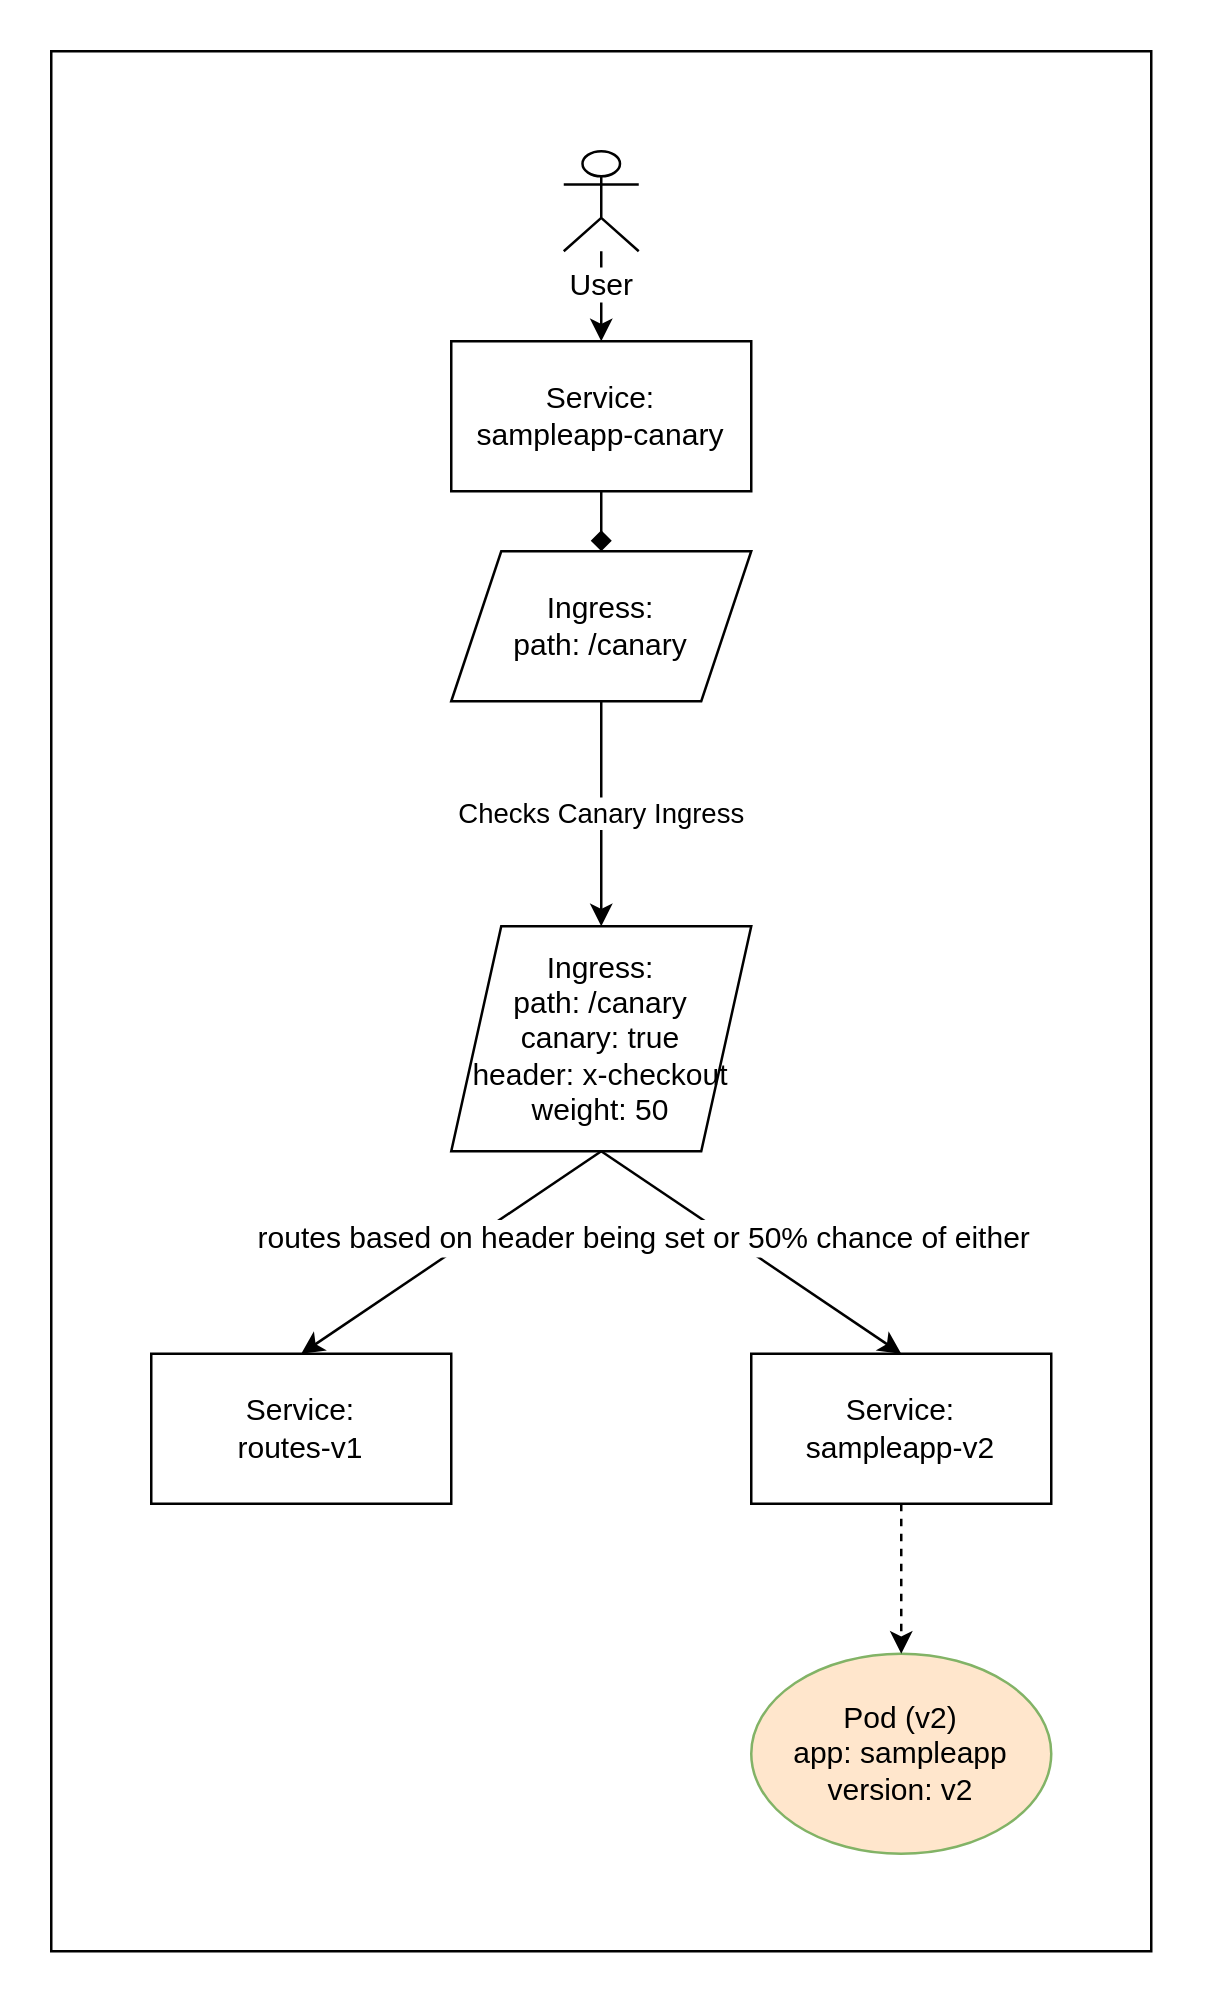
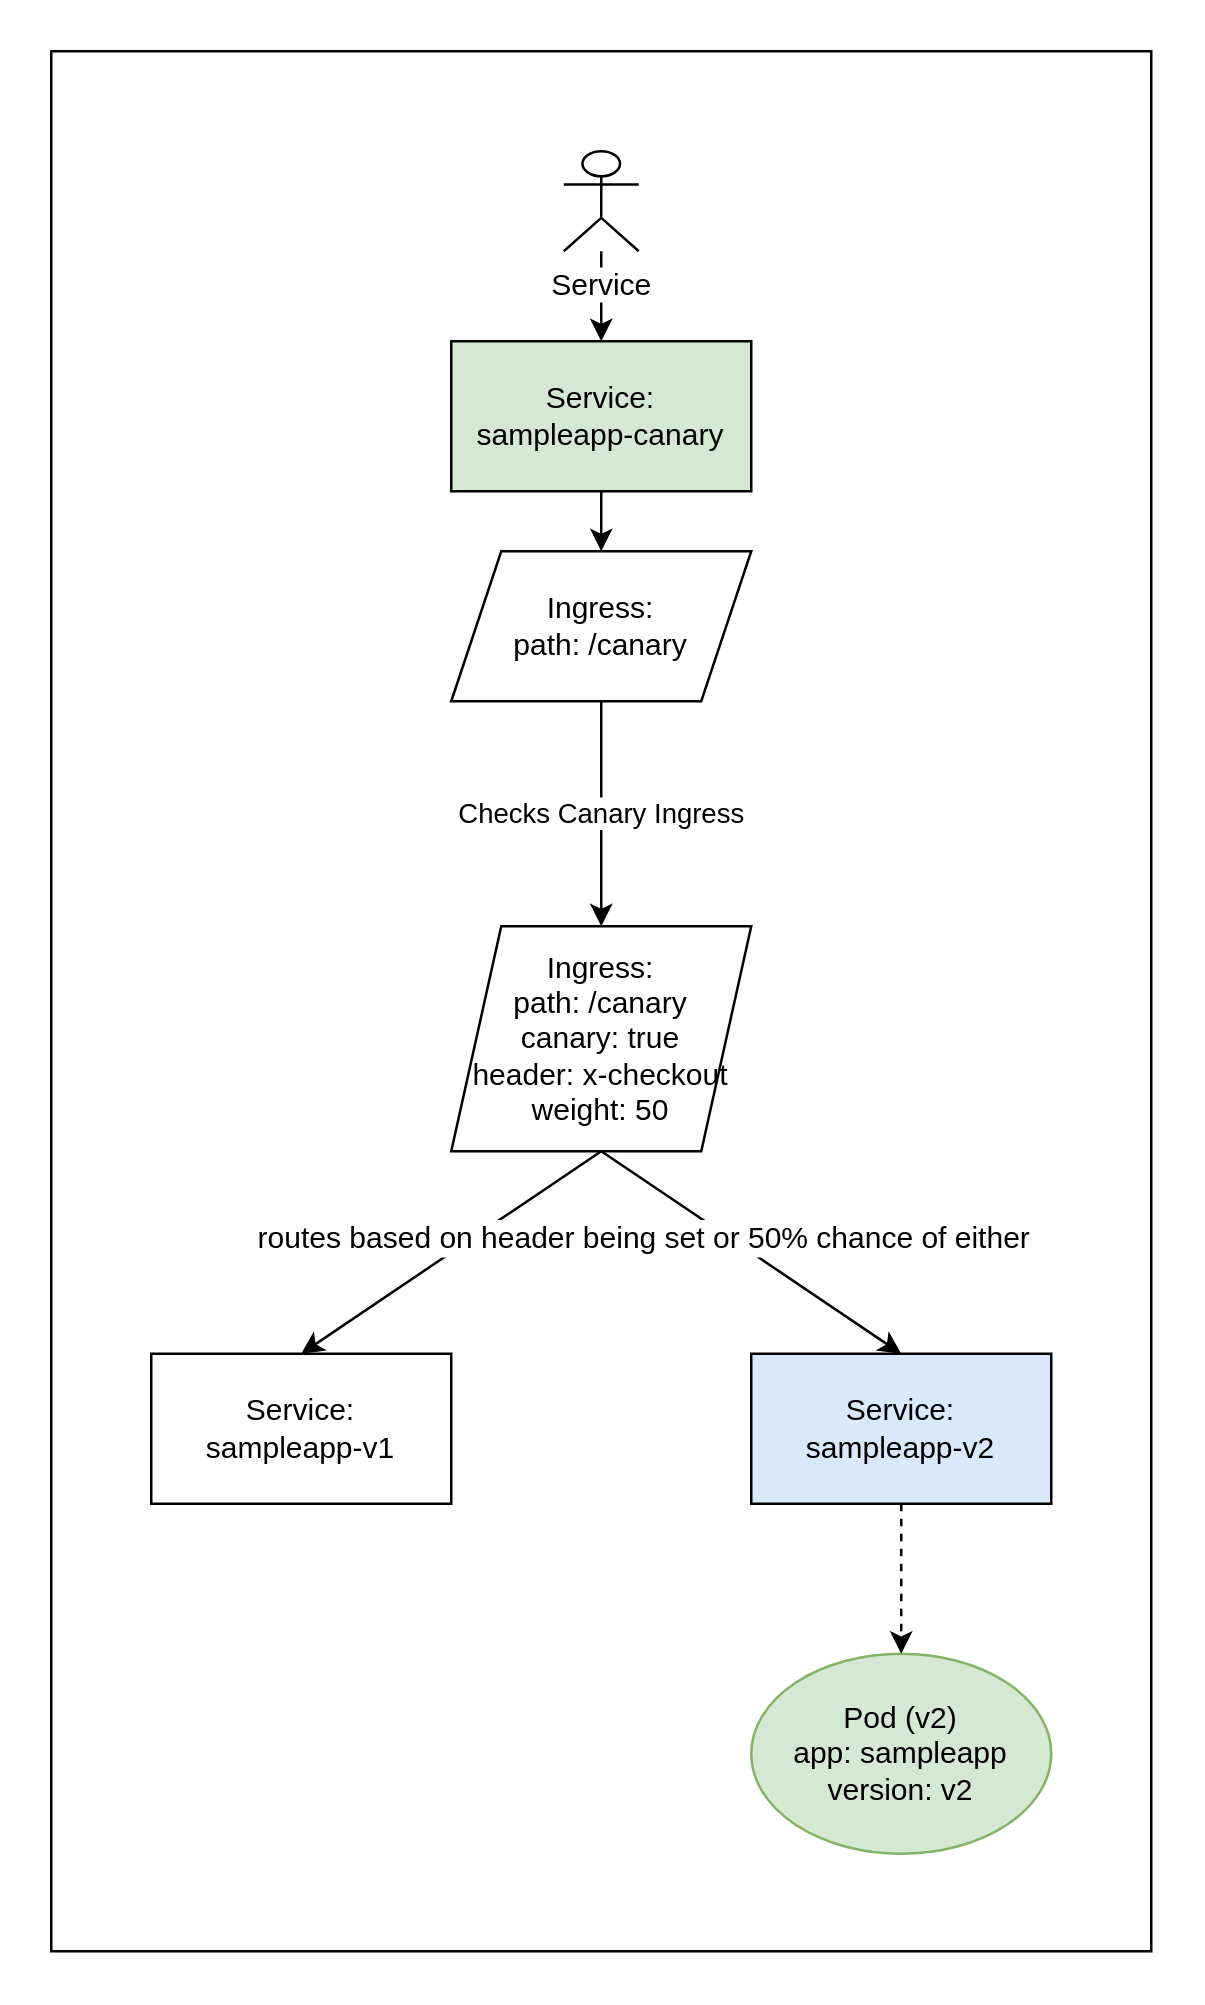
(603, 287) -> (603, 287)
(601, 416) -> (601, 416)
(601, 531) -> (601, 532)
(301, 1429) -> (301, 1429)
(901, 1429) -> (901, 1429)
(901, 1754) -> (901, 1754)
